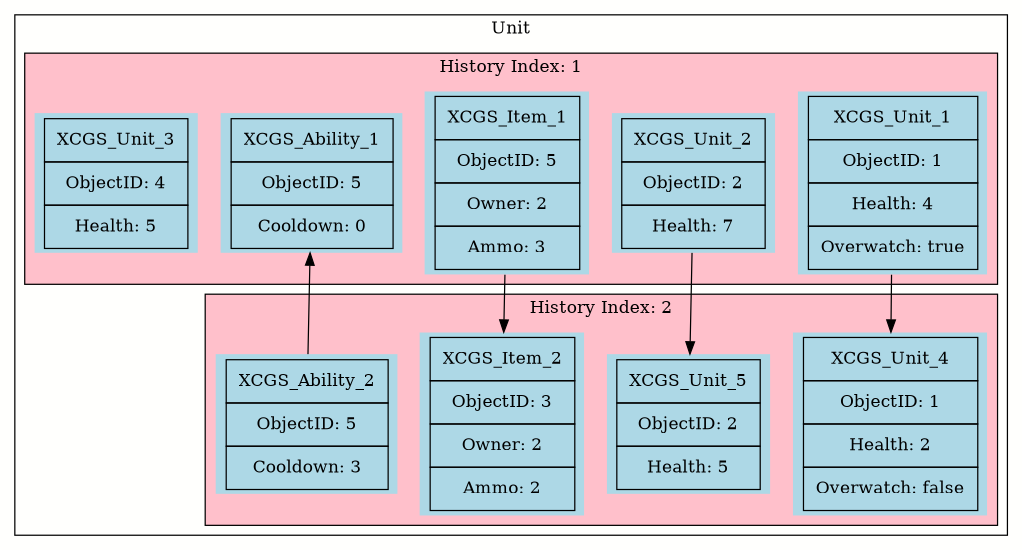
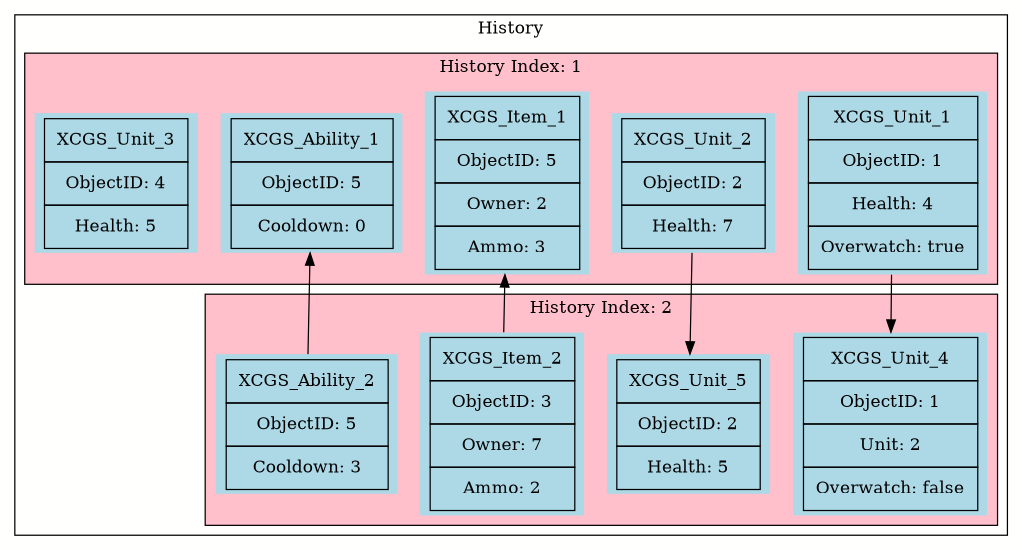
(511, 29) -> (511, 29)
(504, 302) -> (504, 310)
(502, 445) -> (502, 445)
(891, 445) -> (891, 445)
